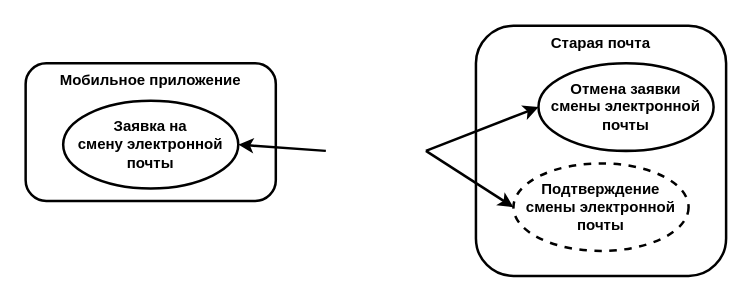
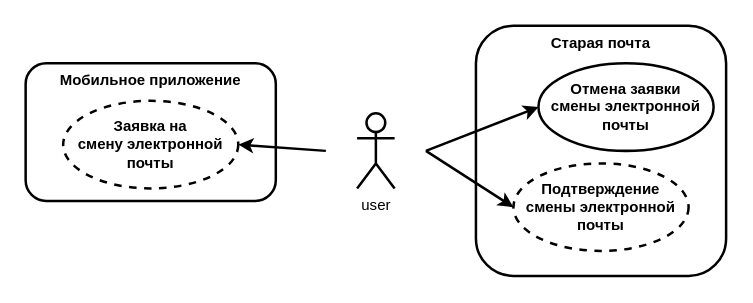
(151, 144) -> (151, 144)
none -> (376, 151)
